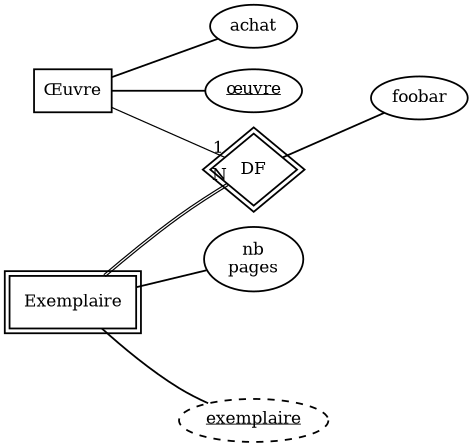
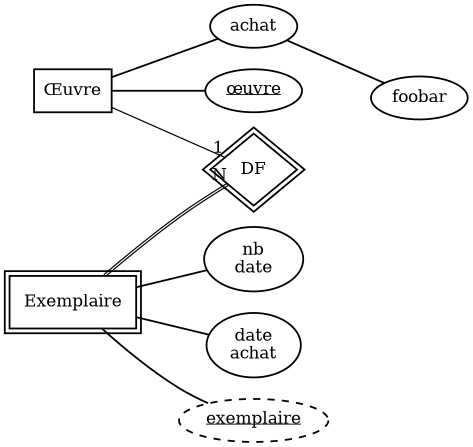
(334, 135) -> (335, 62)
(254, 259) -> (254, 259)
none -> (254, 345)
